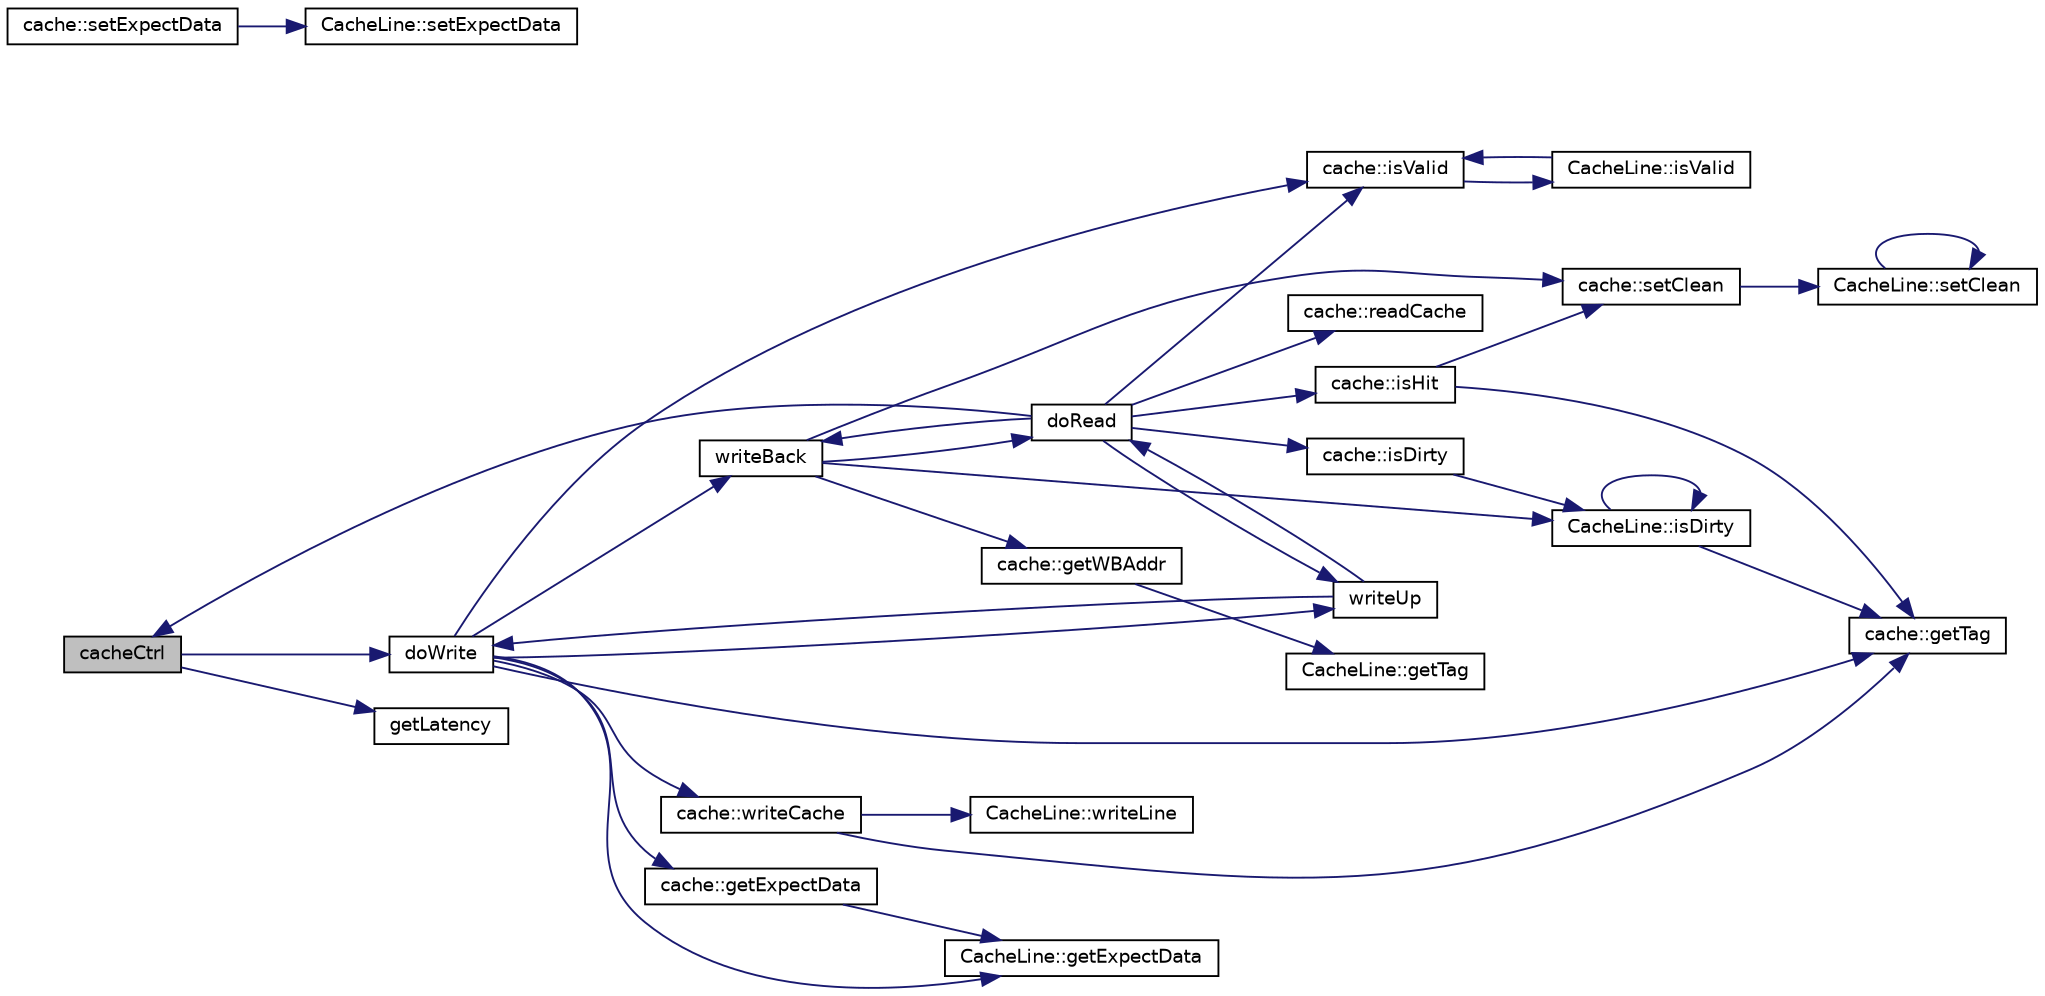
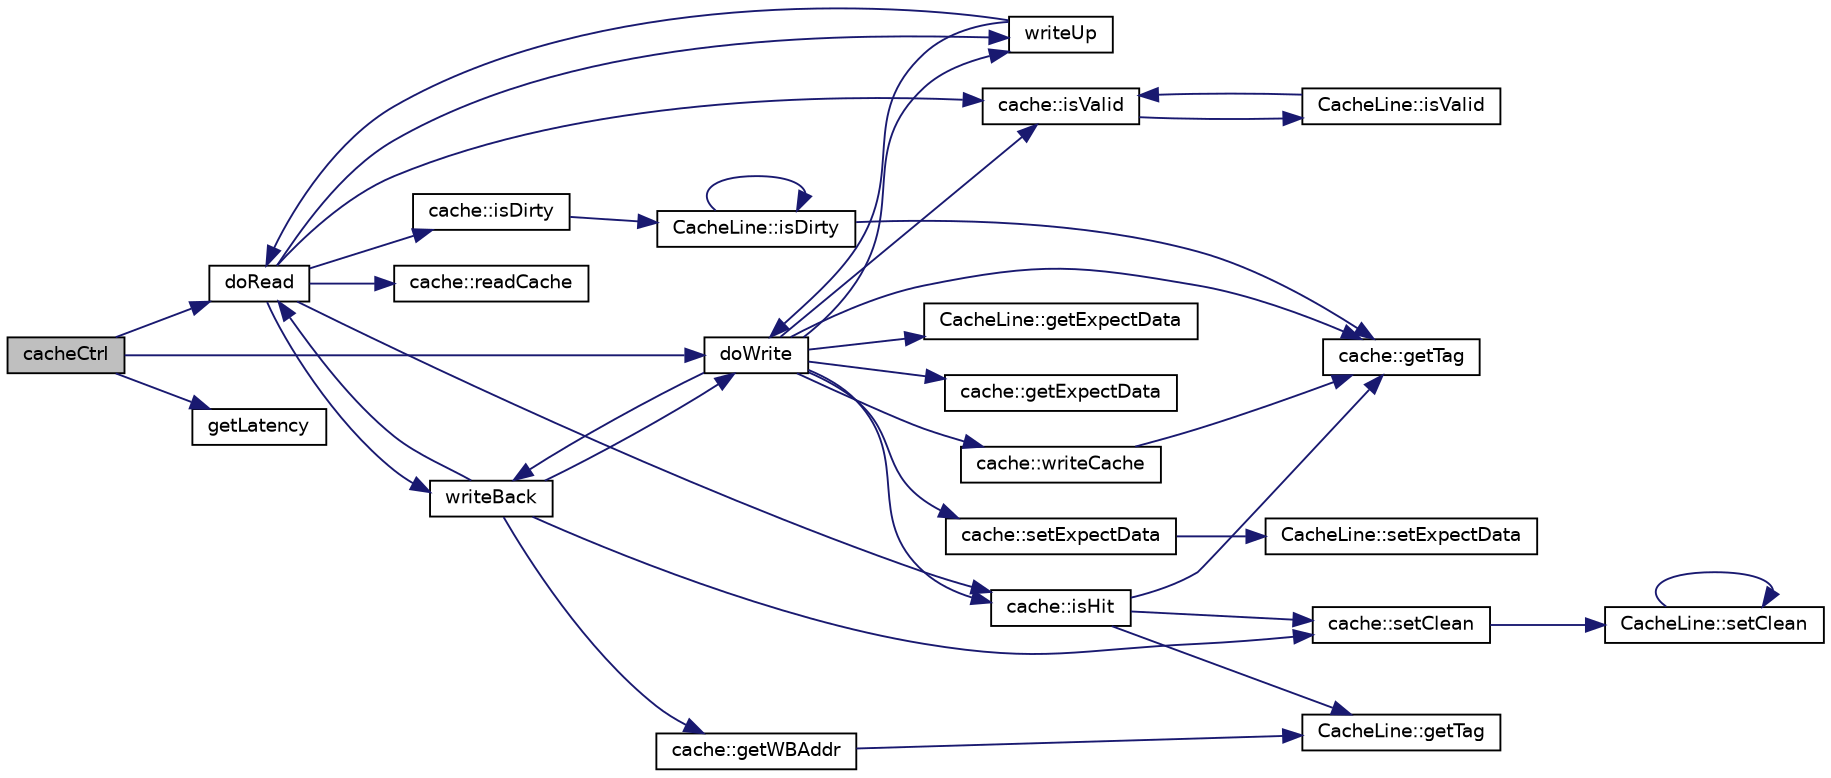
(582, 439) -> (154, 323)
none -> (900, 475)
none -> (888, 486)
(1142, 488) -> (633, 435)
none -> (1222, 667)
(1082, 815) -> none
(912, 920) -> none
